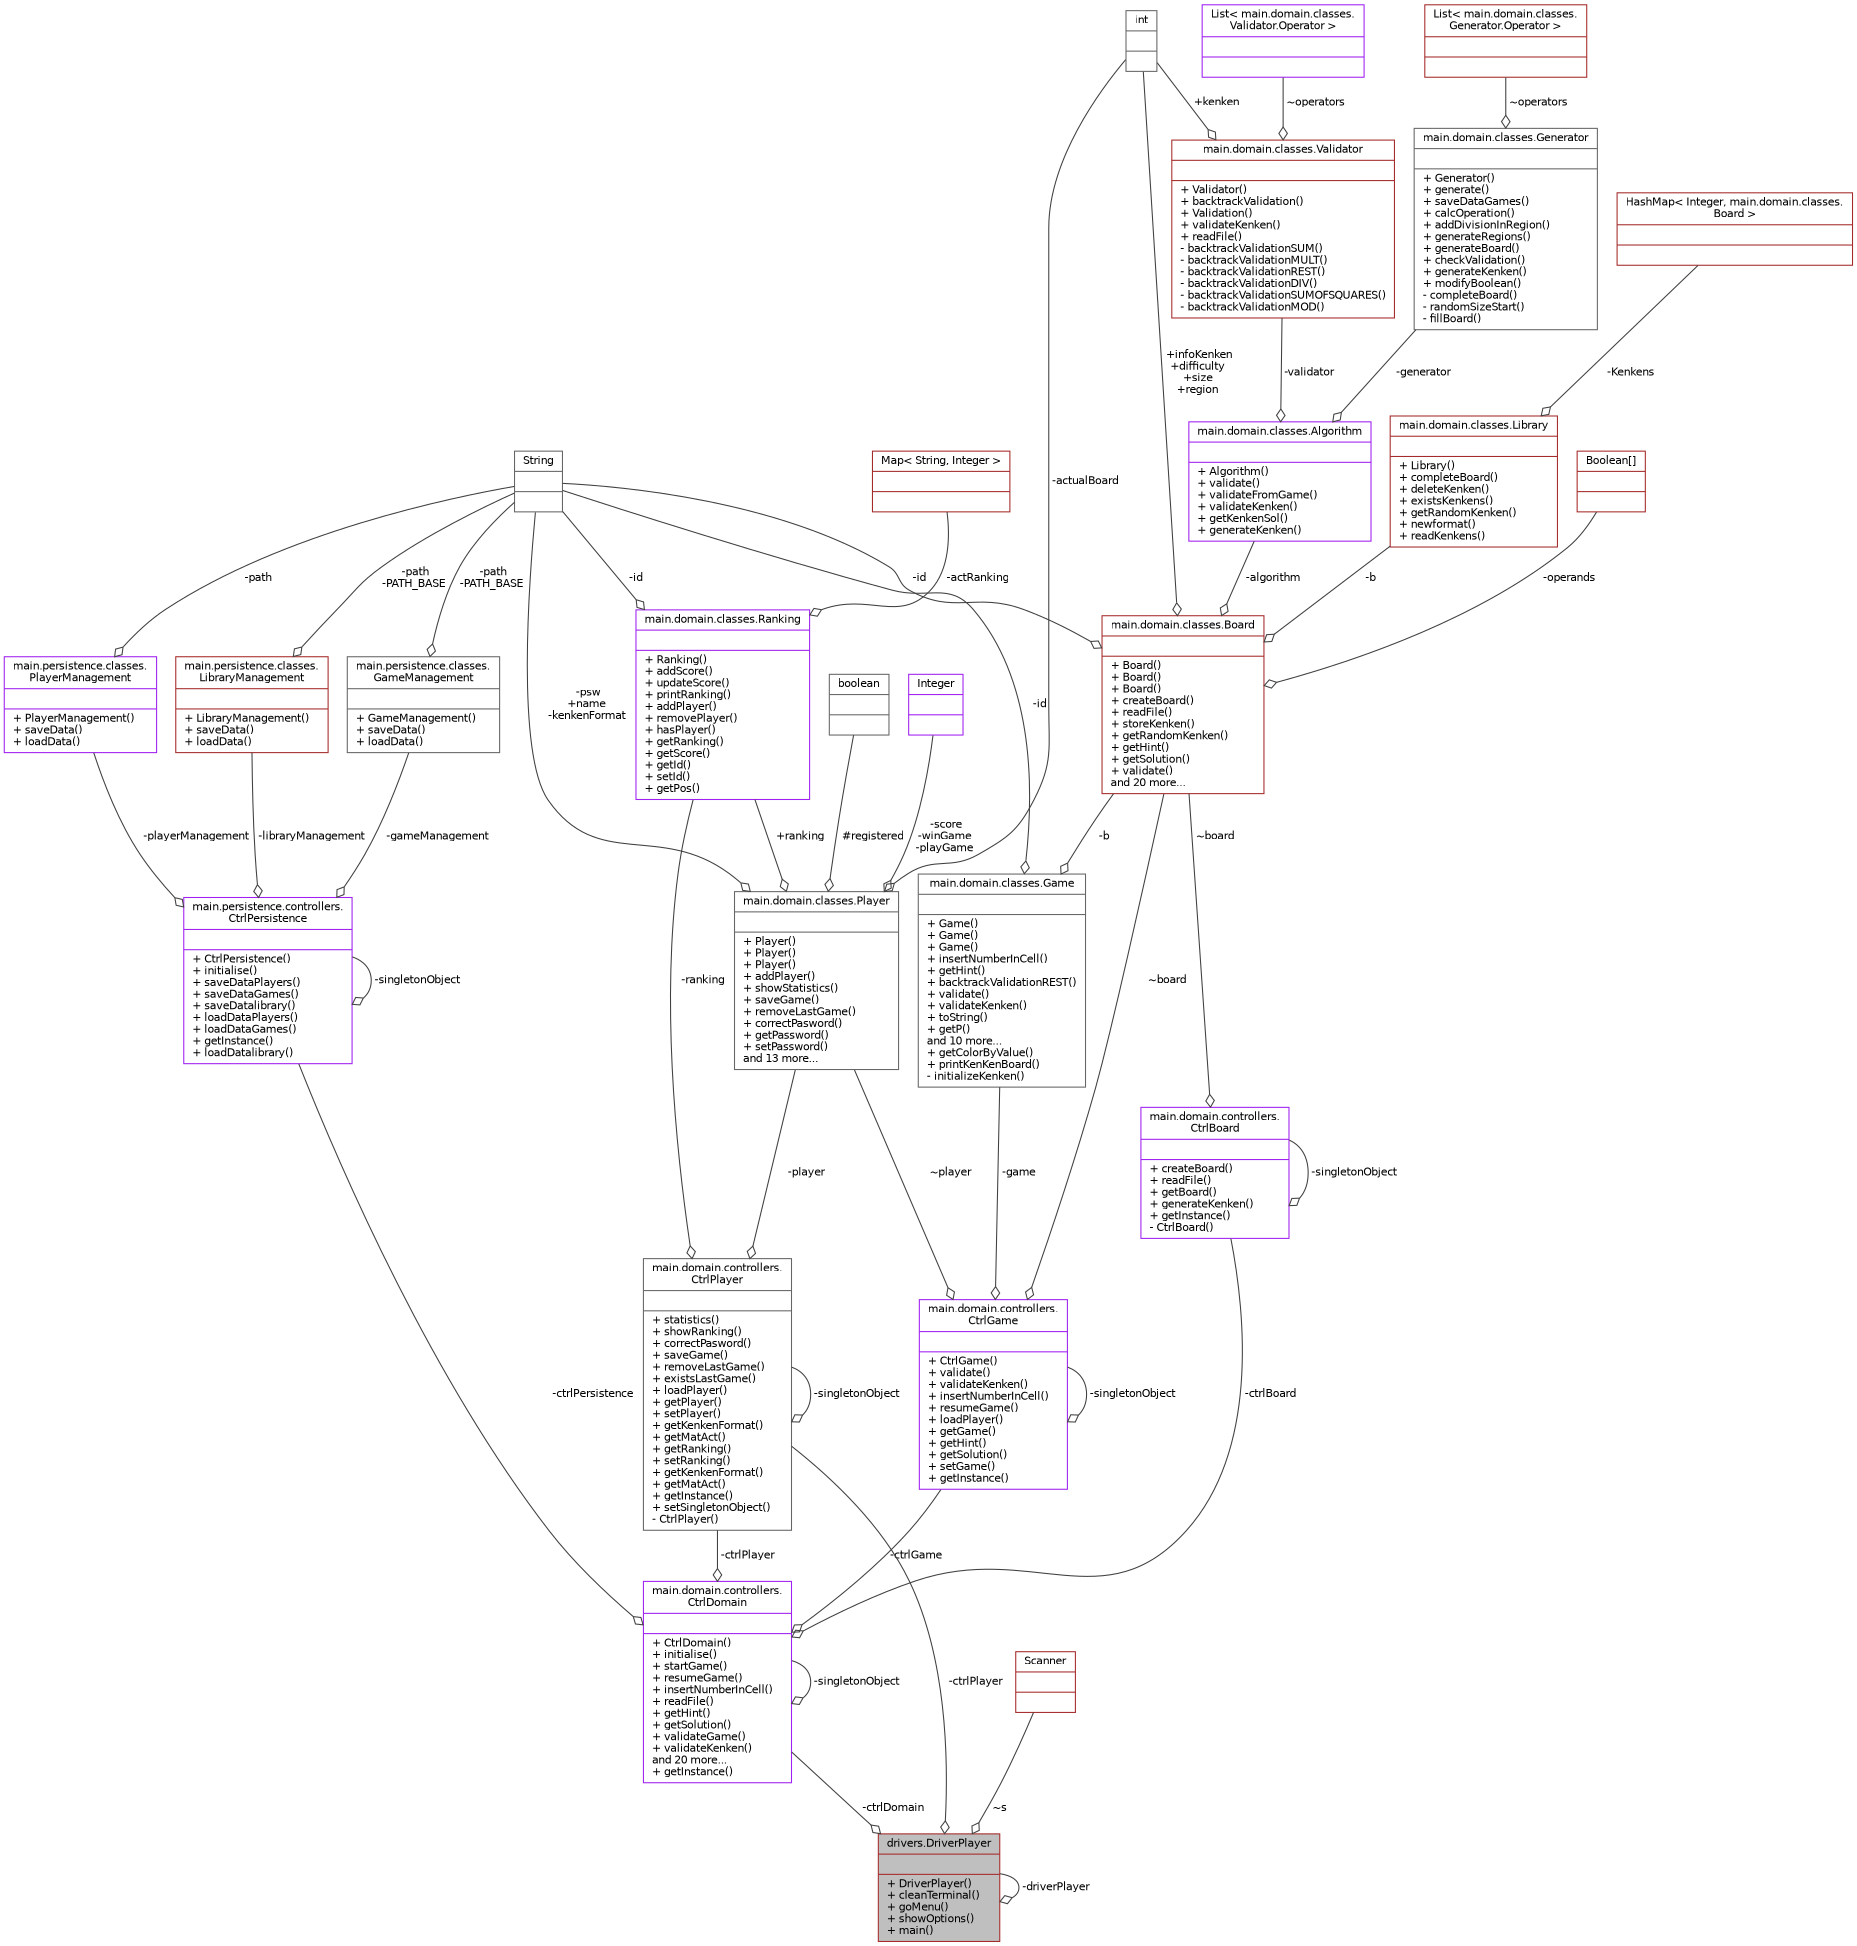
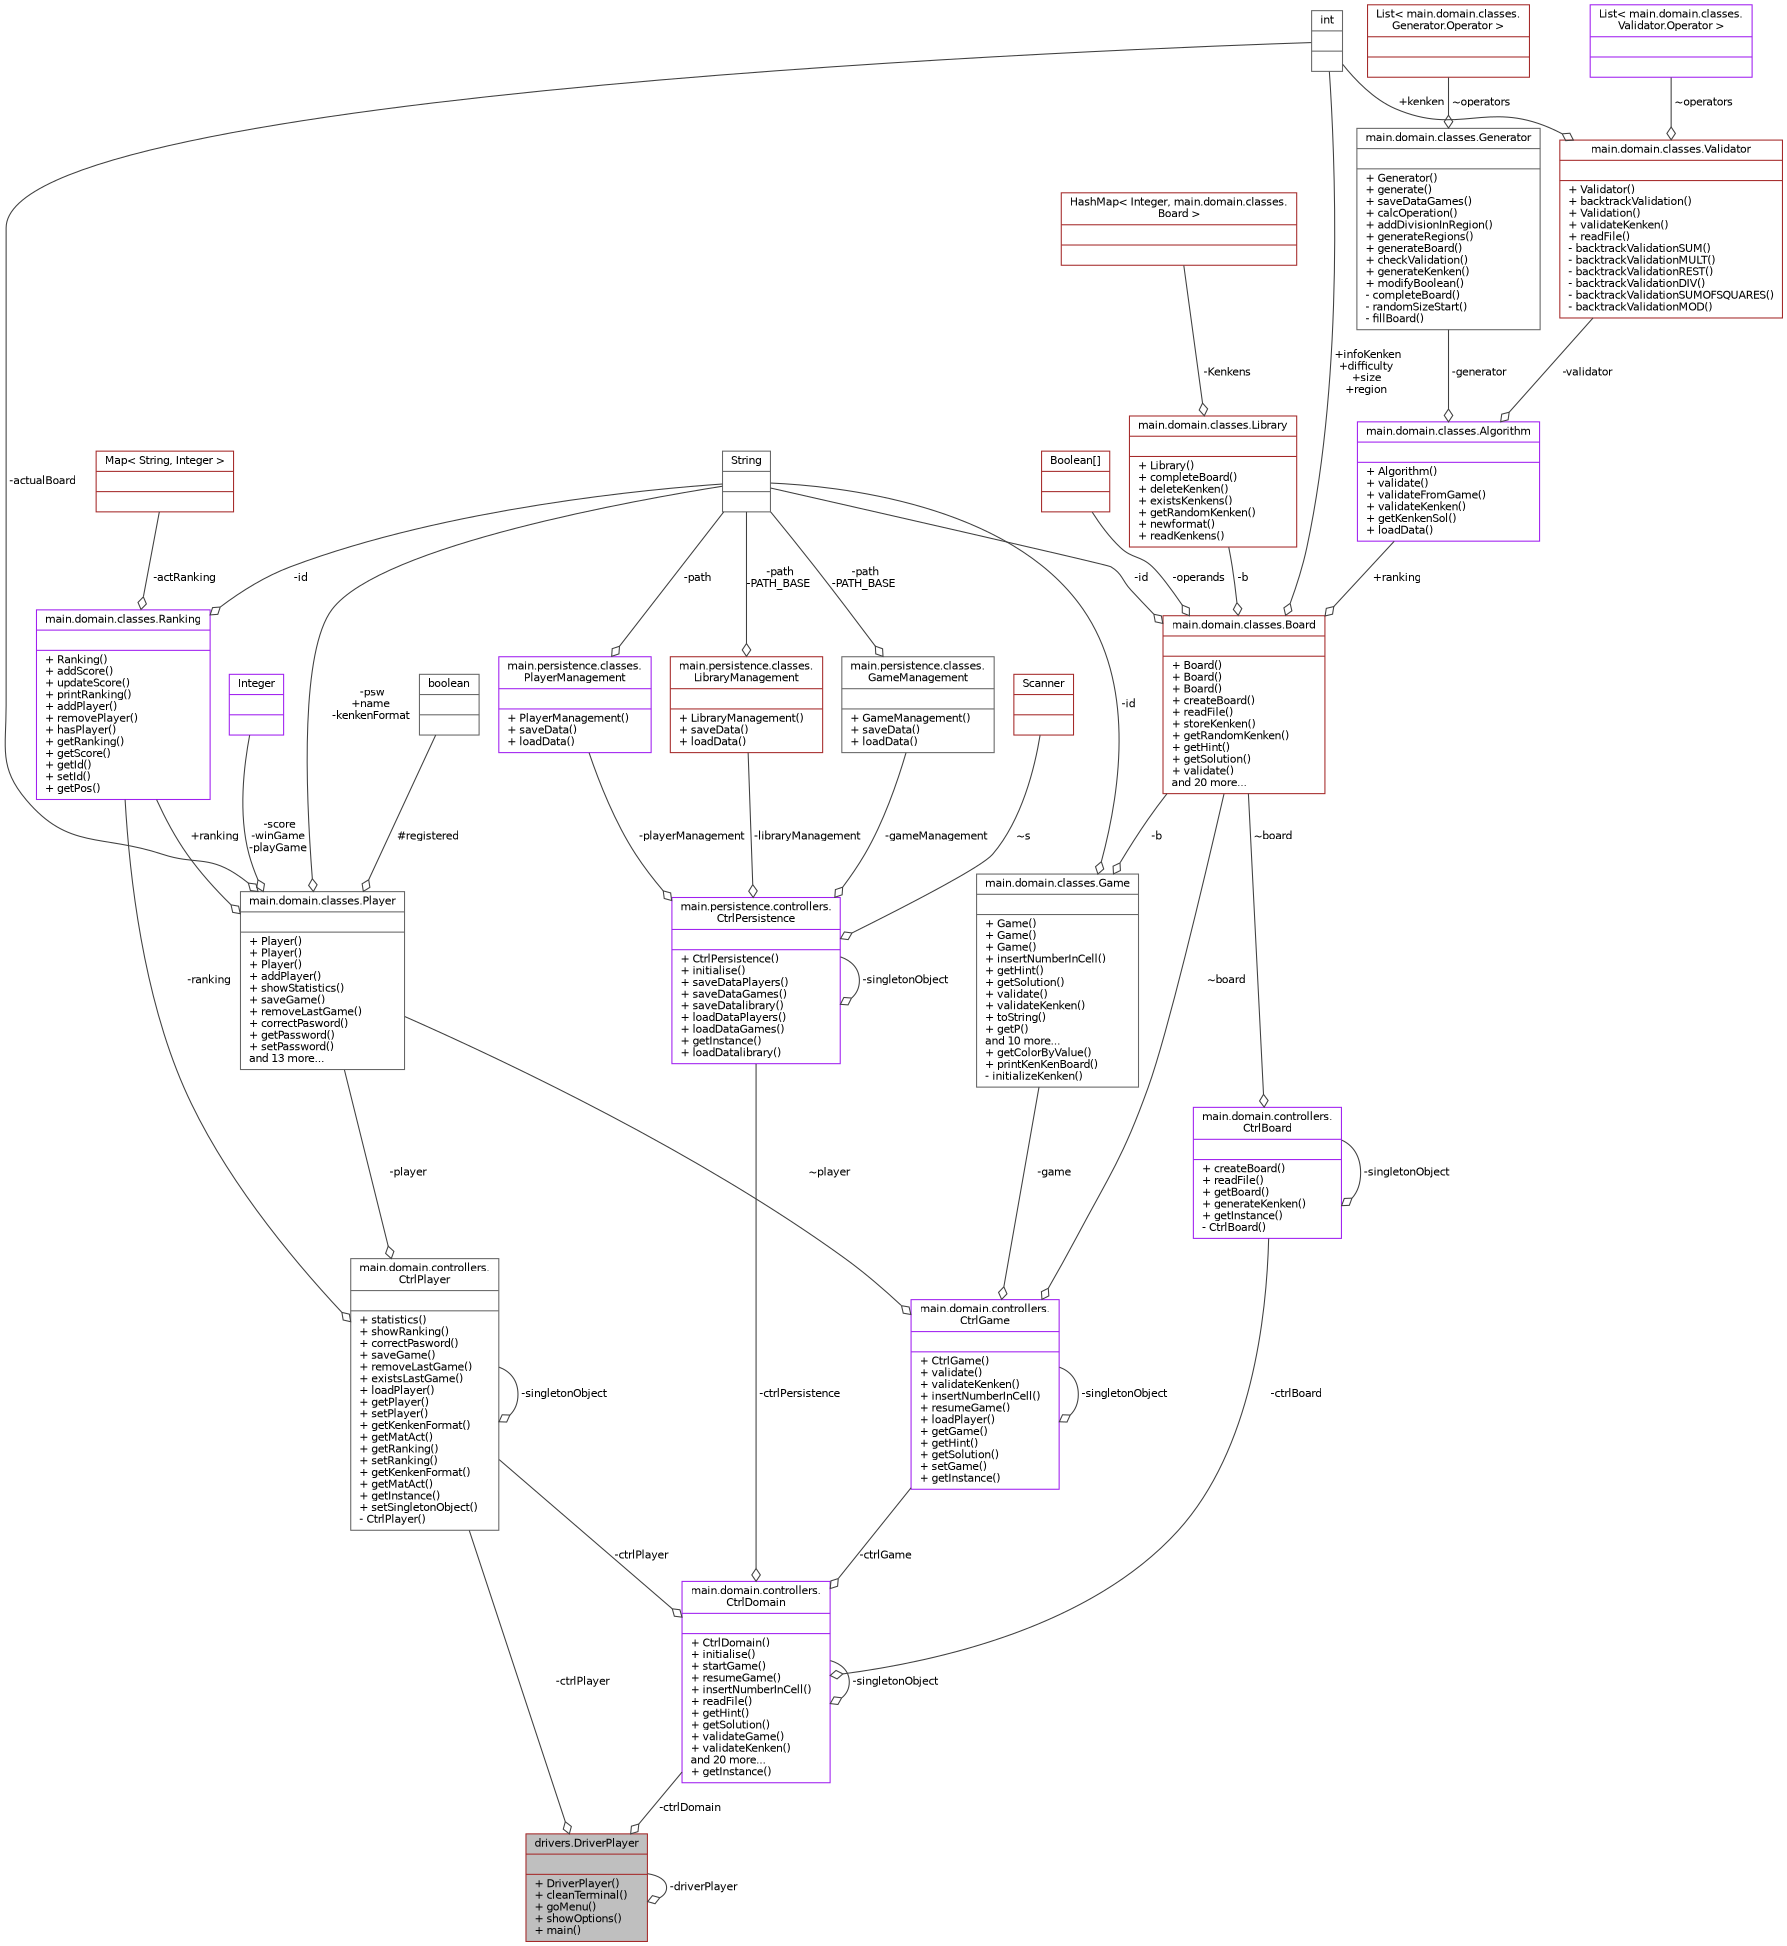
(1250, 531) -> (1400, 531)
(1272, 578) -> (1396, 578)
(1002, 983) -> (1025, 983)
(1008, 1769) -> (980, 864)
